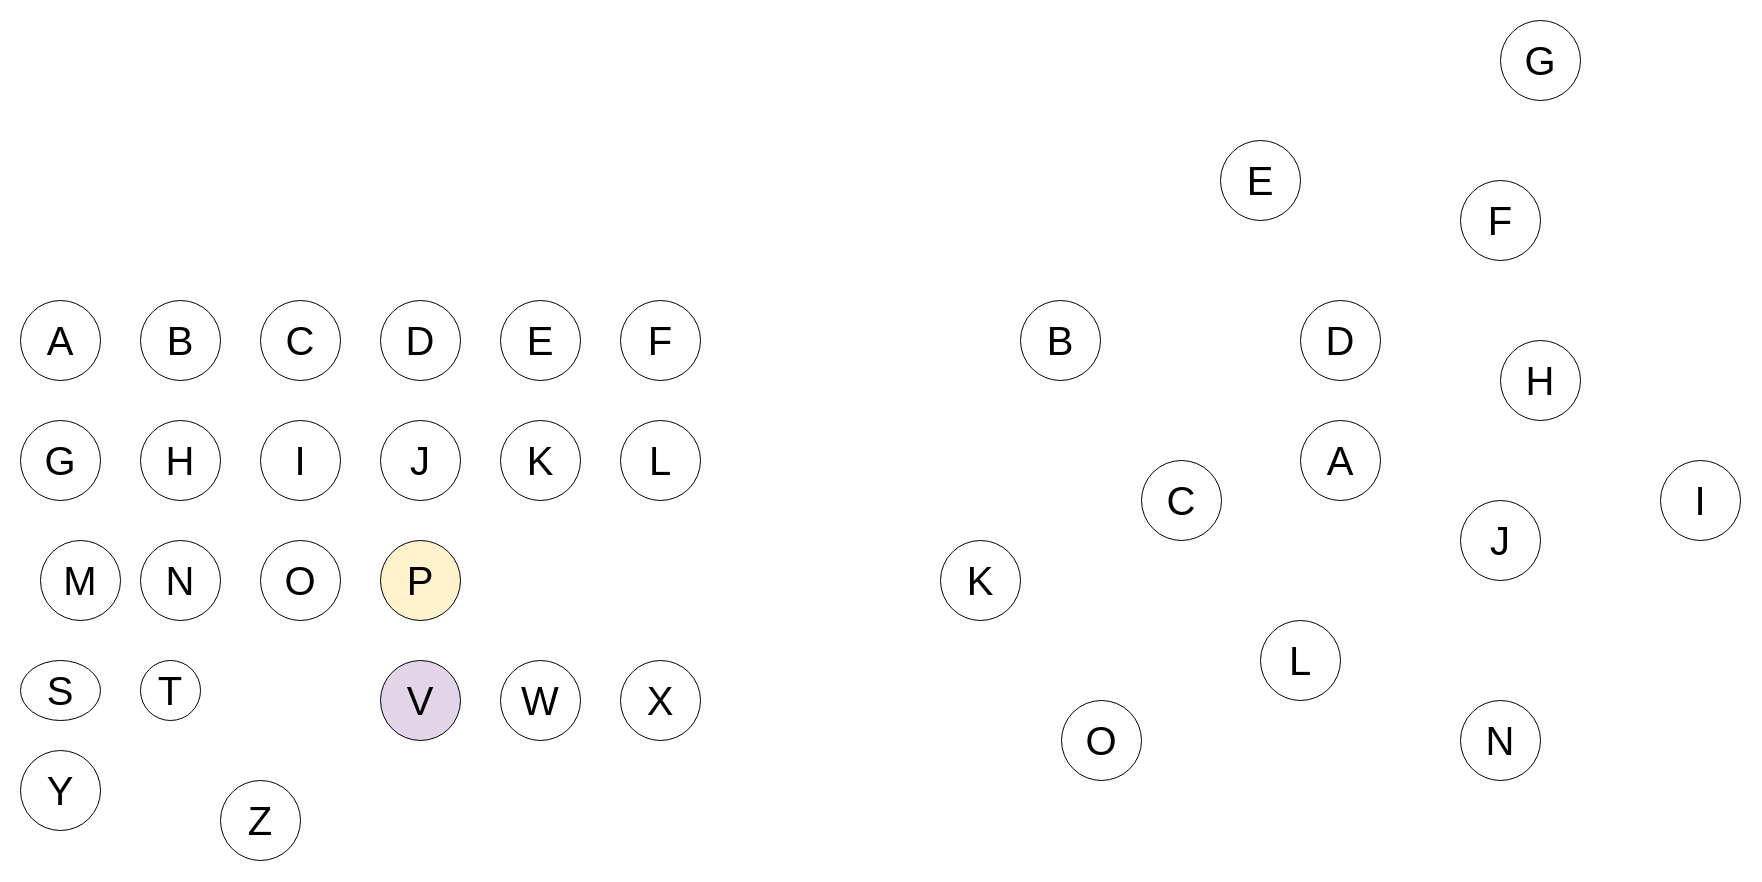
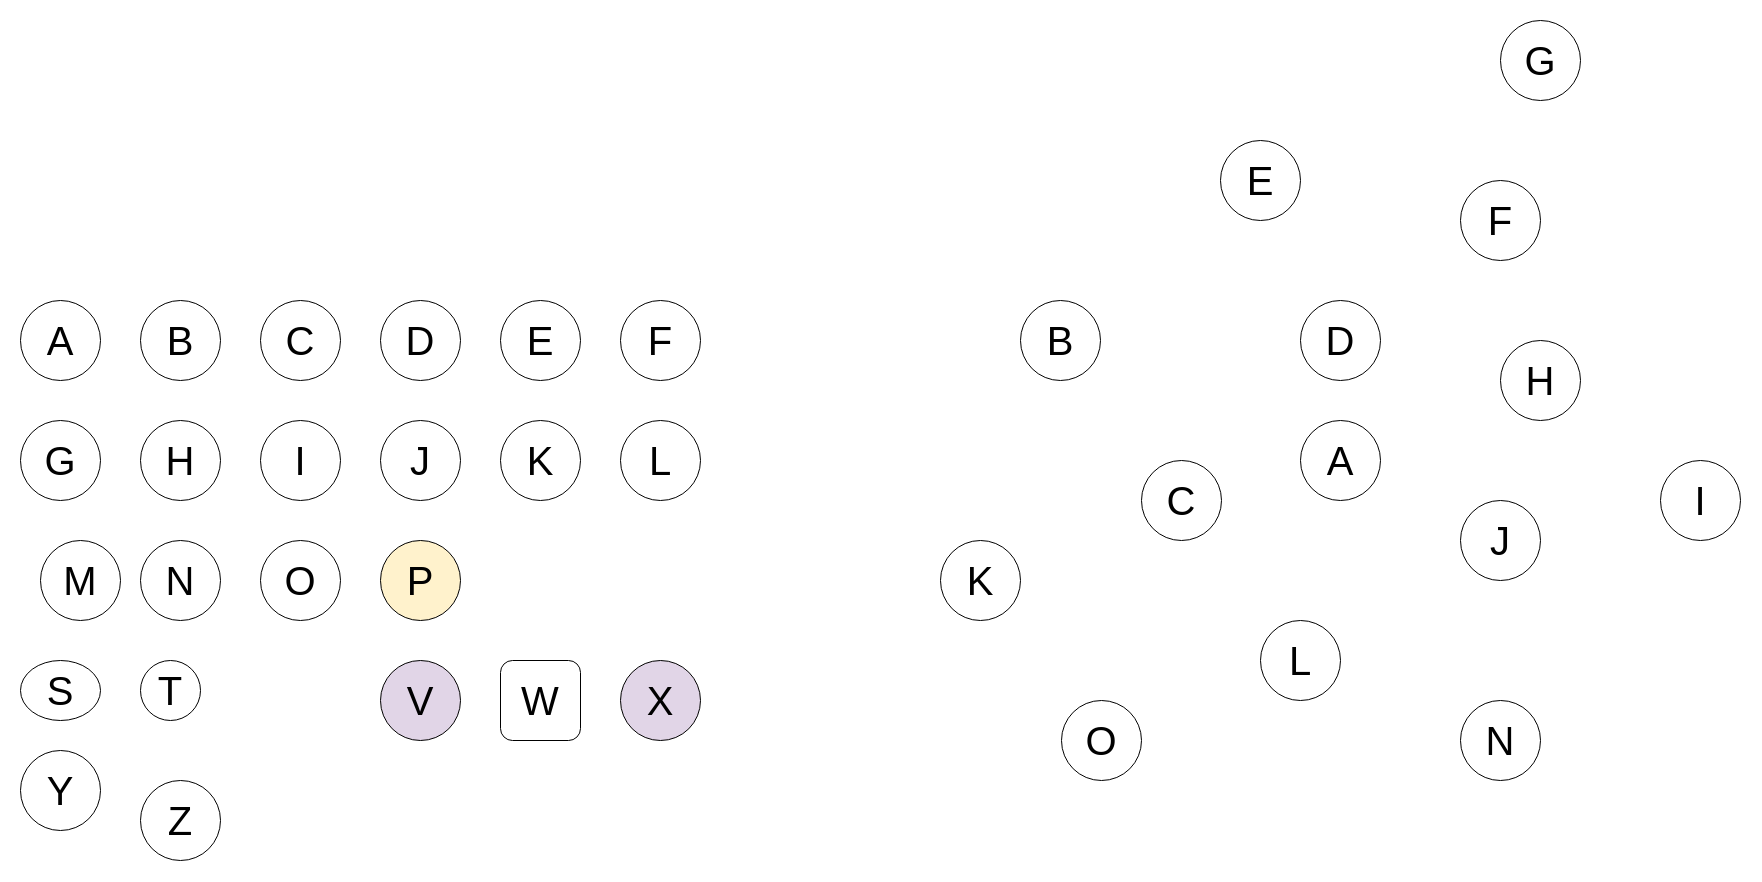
(541, 701) -> (541, 701)
(661, 701) -> (661, 701)
(261, 821) -> (181, 821)
